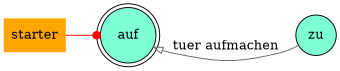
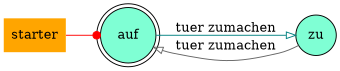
none -> (221, 35)
(226, 46) -> (226, 46)
